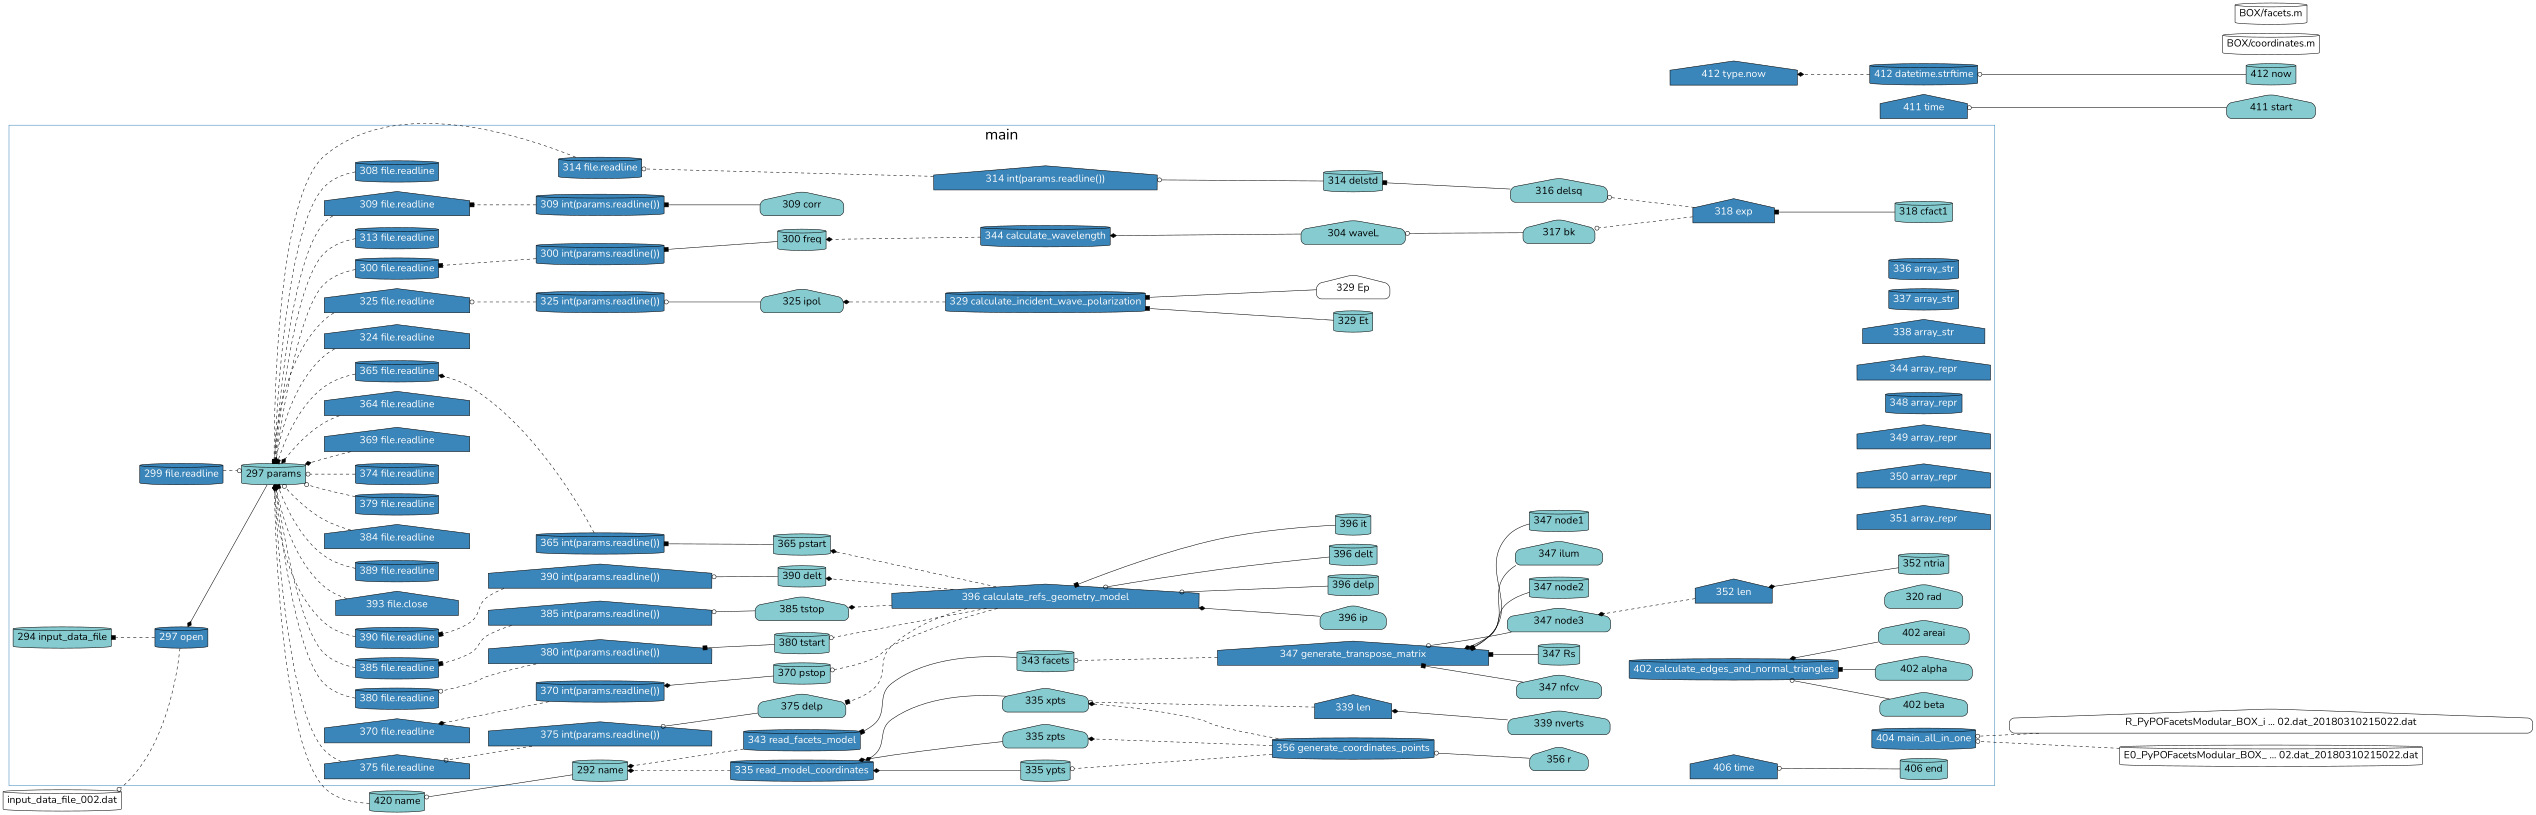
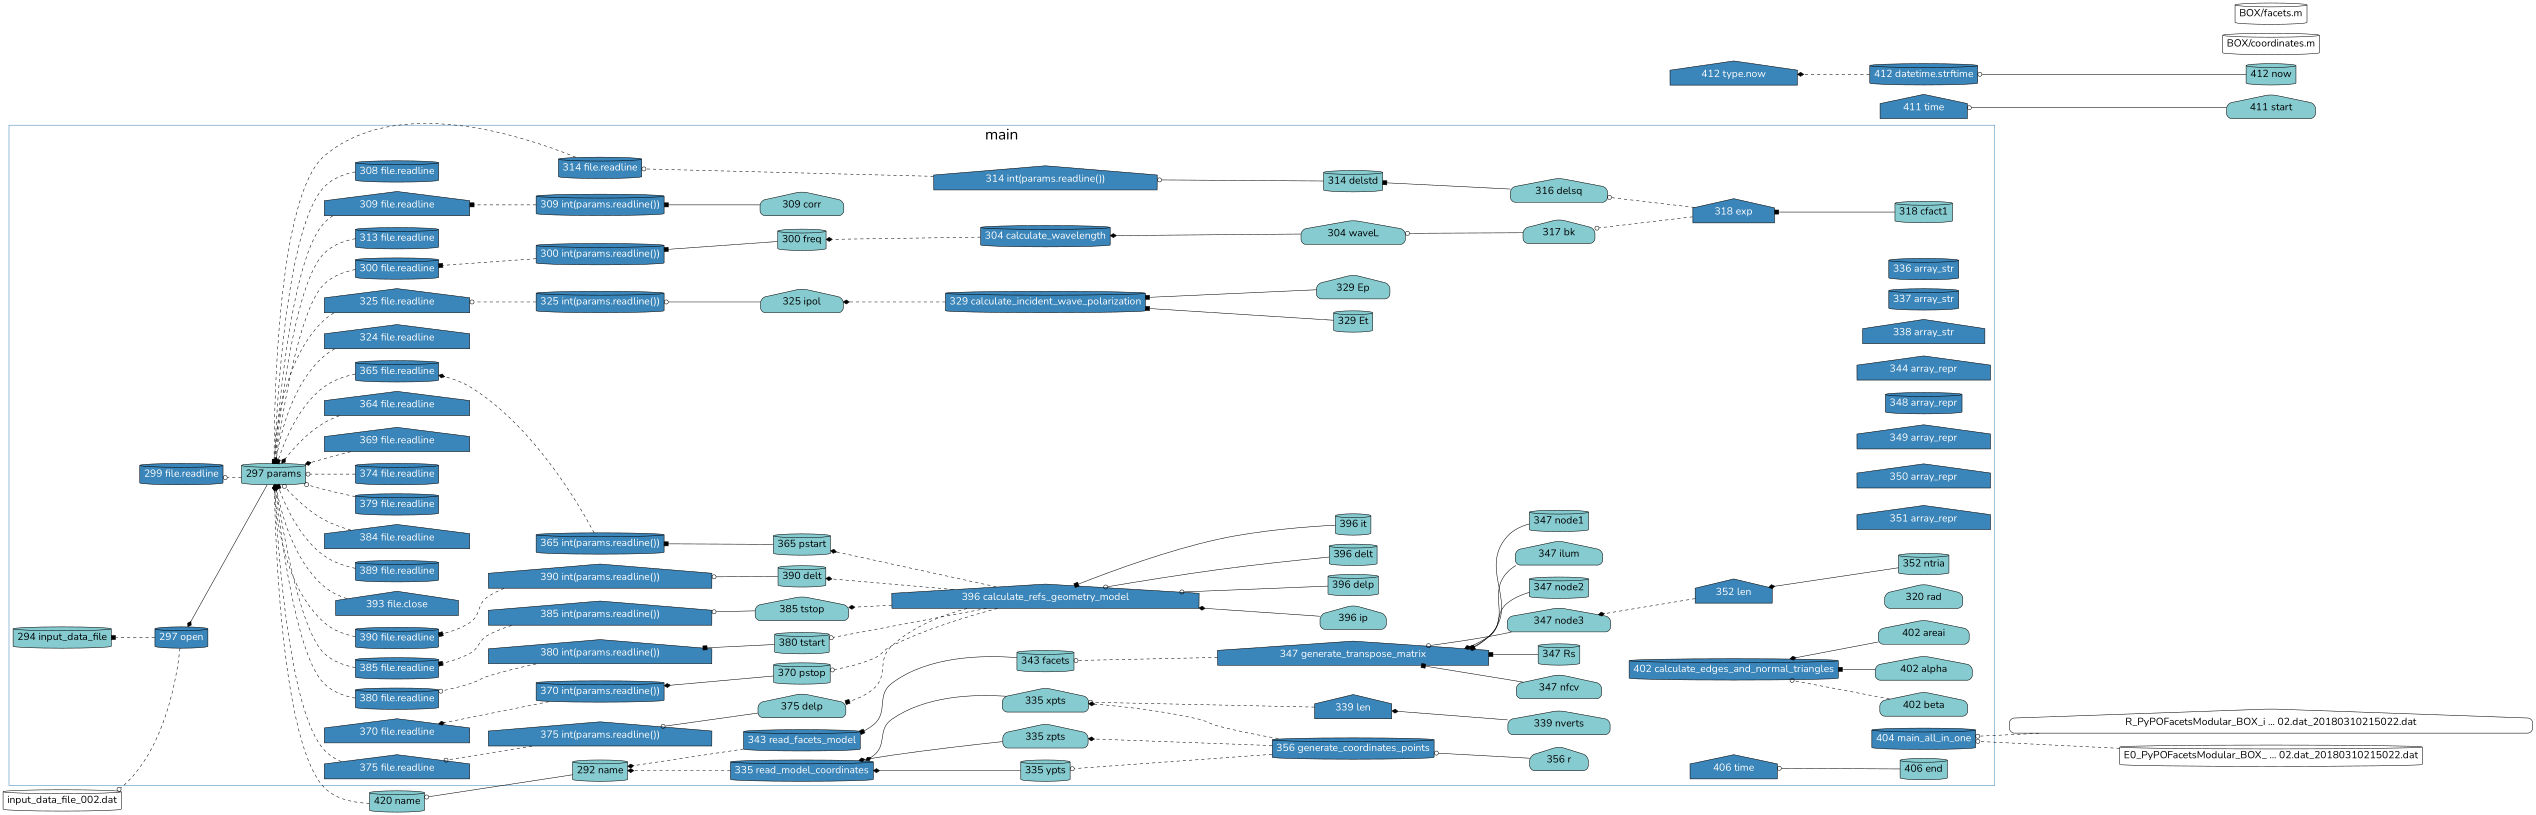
(1045, 236) -> (1045, 236)
(1353, 288) -> (1353, 288)
(230, 471) -> (234, 478)
(1842, 690) -> (1842, 690)
